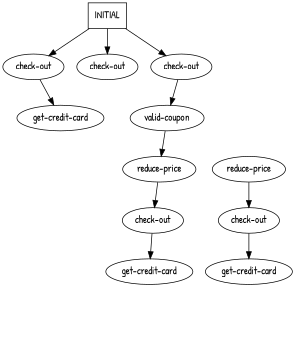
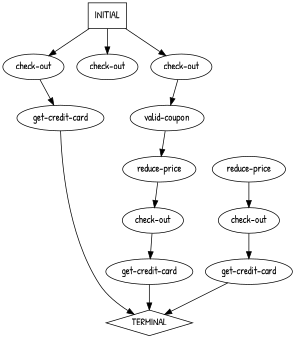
none -> (149, 323)
